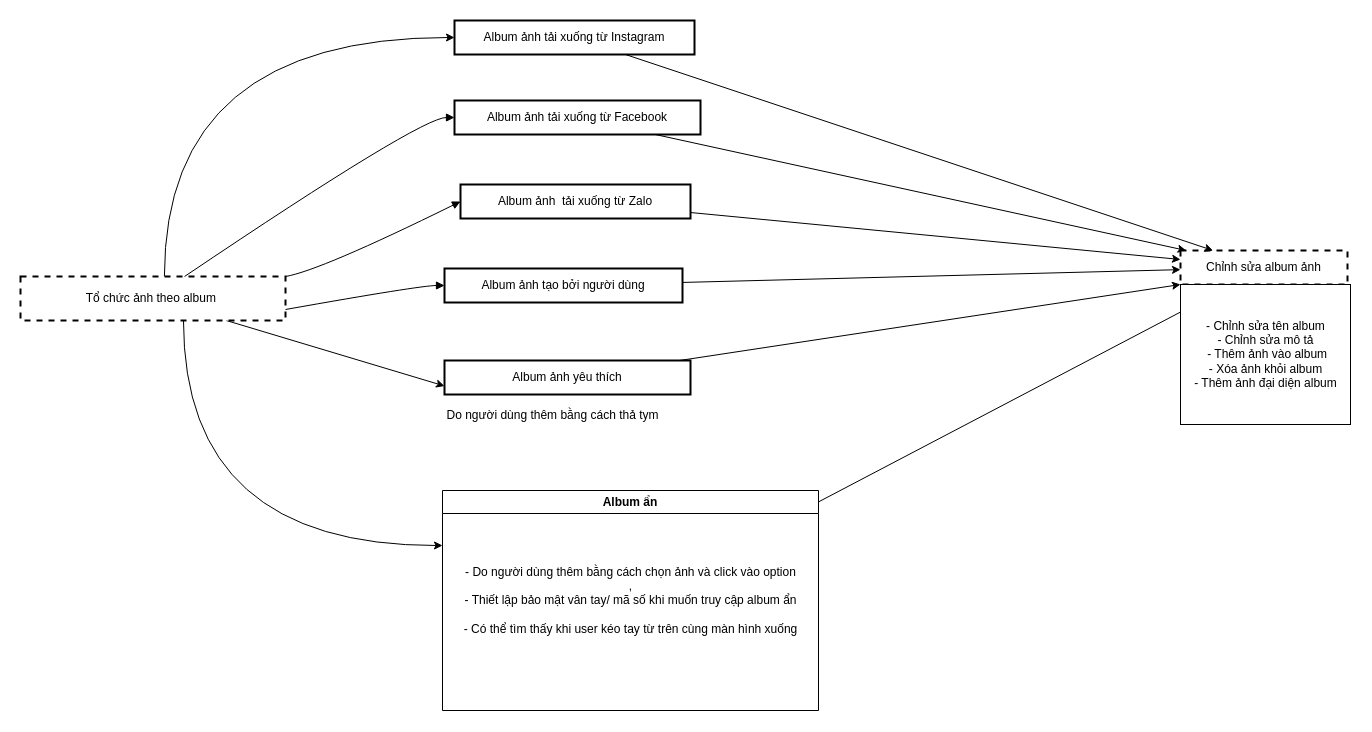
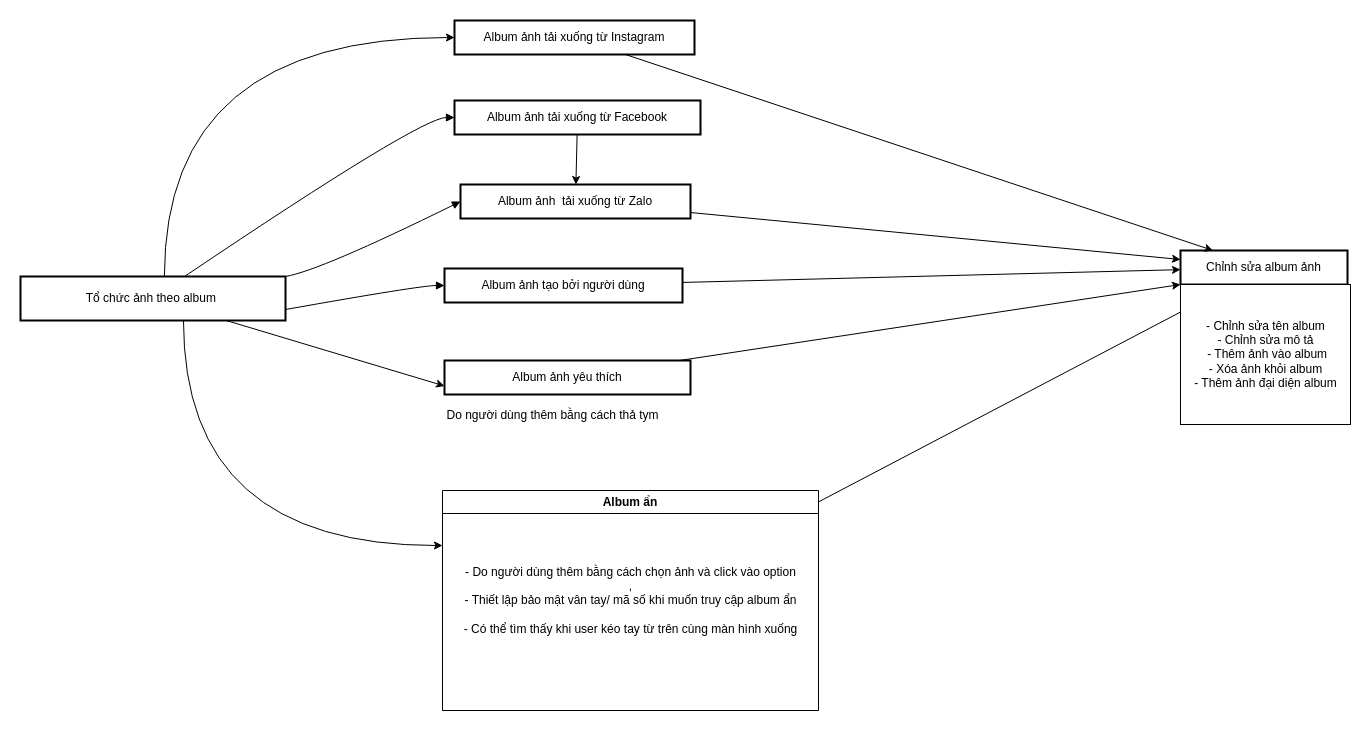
(920, 192) -> (577, 156)
(1264, 268) -> (1264, 268)
(153, 299) -> (153, 299)
